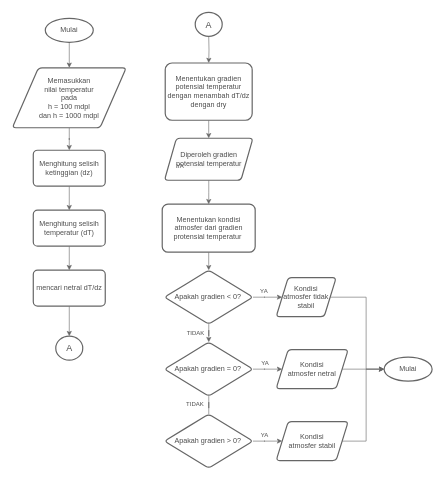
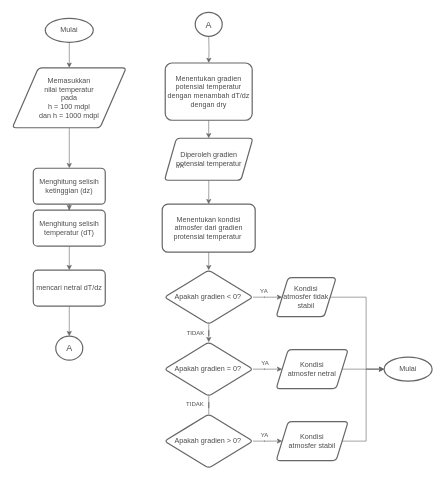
(69, 168) -> (69, 186)
